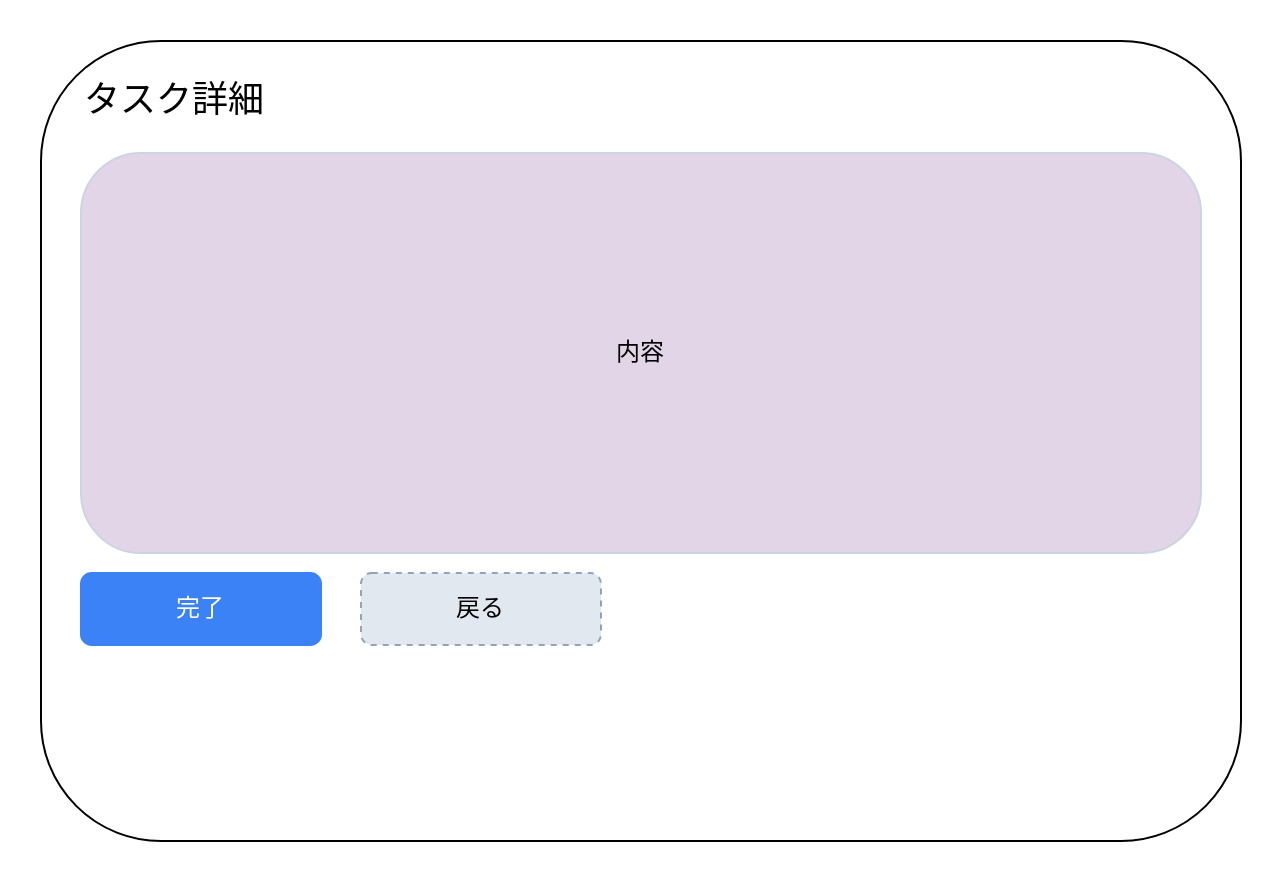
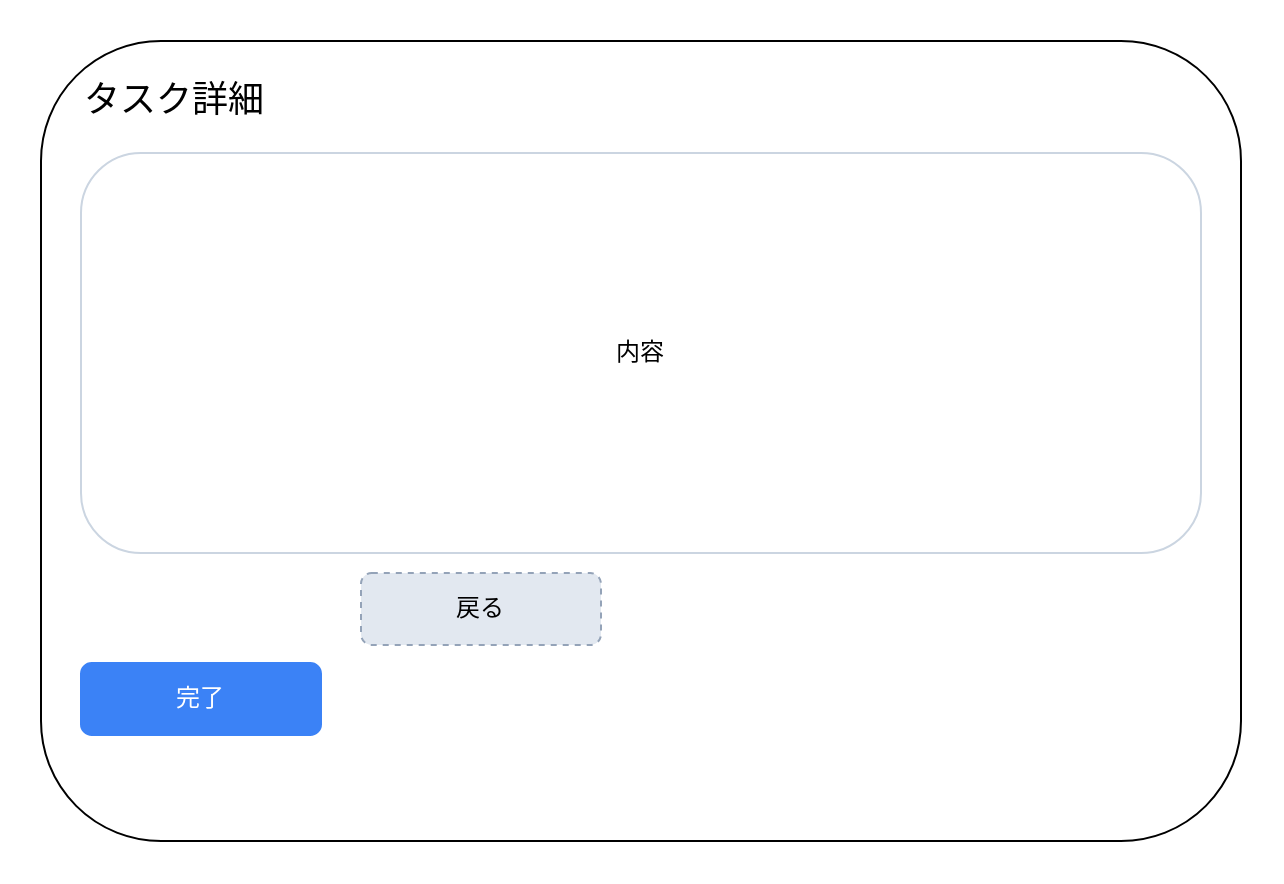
(641, 353) -> (641, 353)
(201, 609) -> (201, 699)
